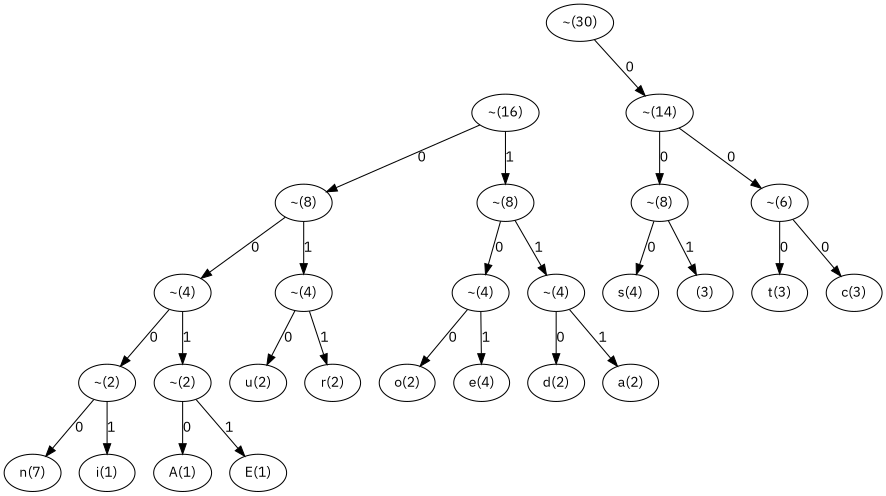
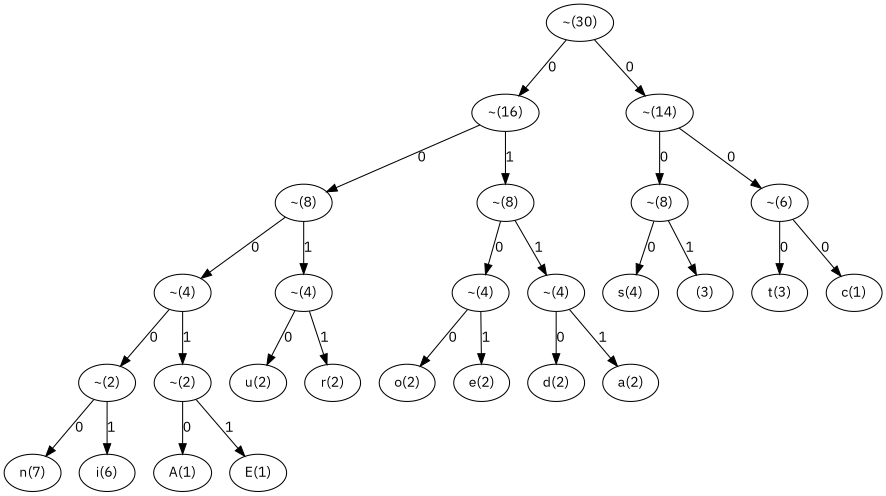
none -> (546, 64)
(854, 293) -> (854, 293)
(482, 383) -> (482, 383)
(107, 473) -> (107, 473)
